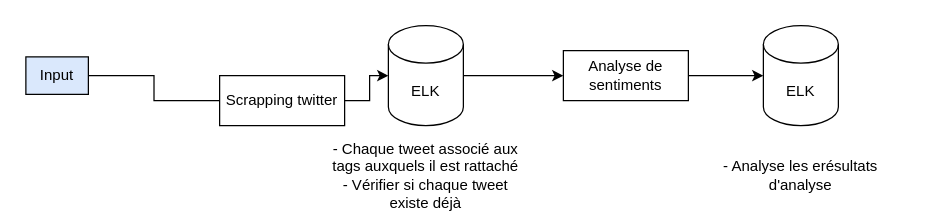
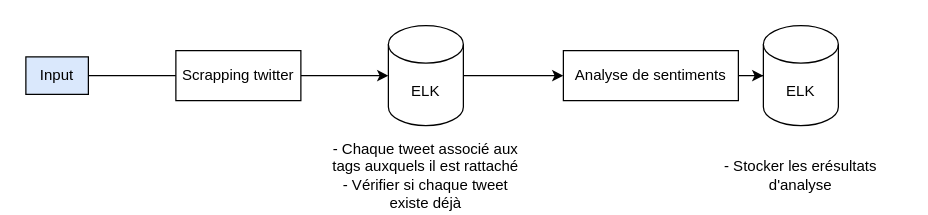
(626, 76) -> (651, 76)
(282, 101) -> (238, 76)
(801, 176) -> (801, 176)
